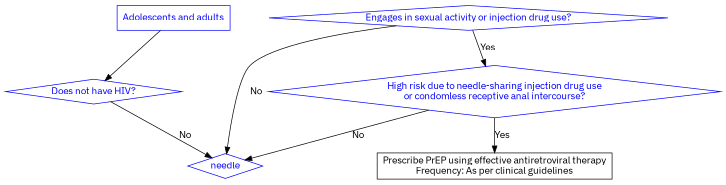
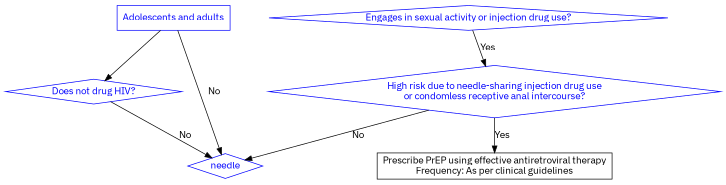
(280, 50) -> (198, 89)
(94, 92) -> (94, 92)
